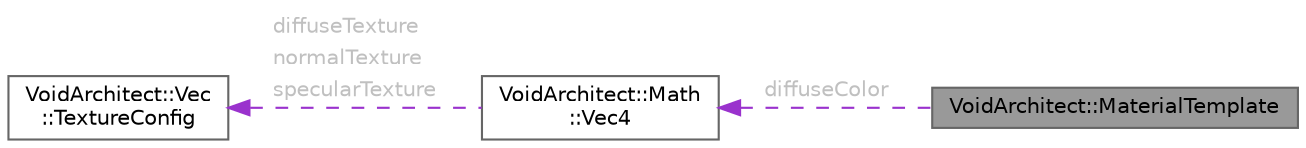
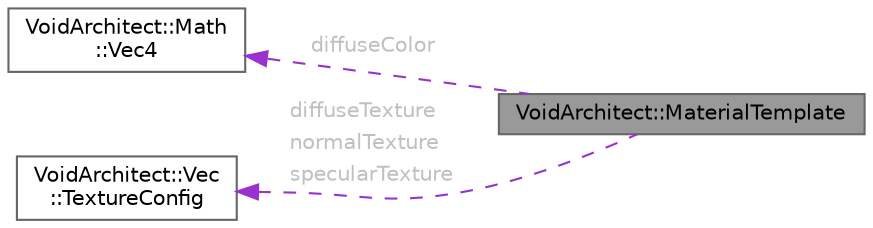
(366, 108) -> (452, 194)
